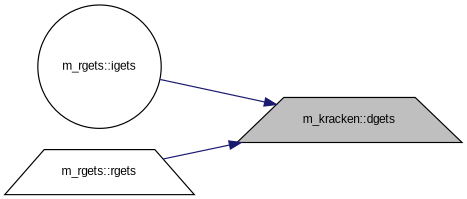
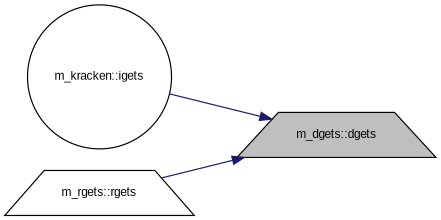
(100, 67) -> (100, 77)
(349, 120) -> (336, 135)
